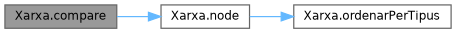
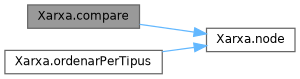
(265, 17) -> (178, 50)
